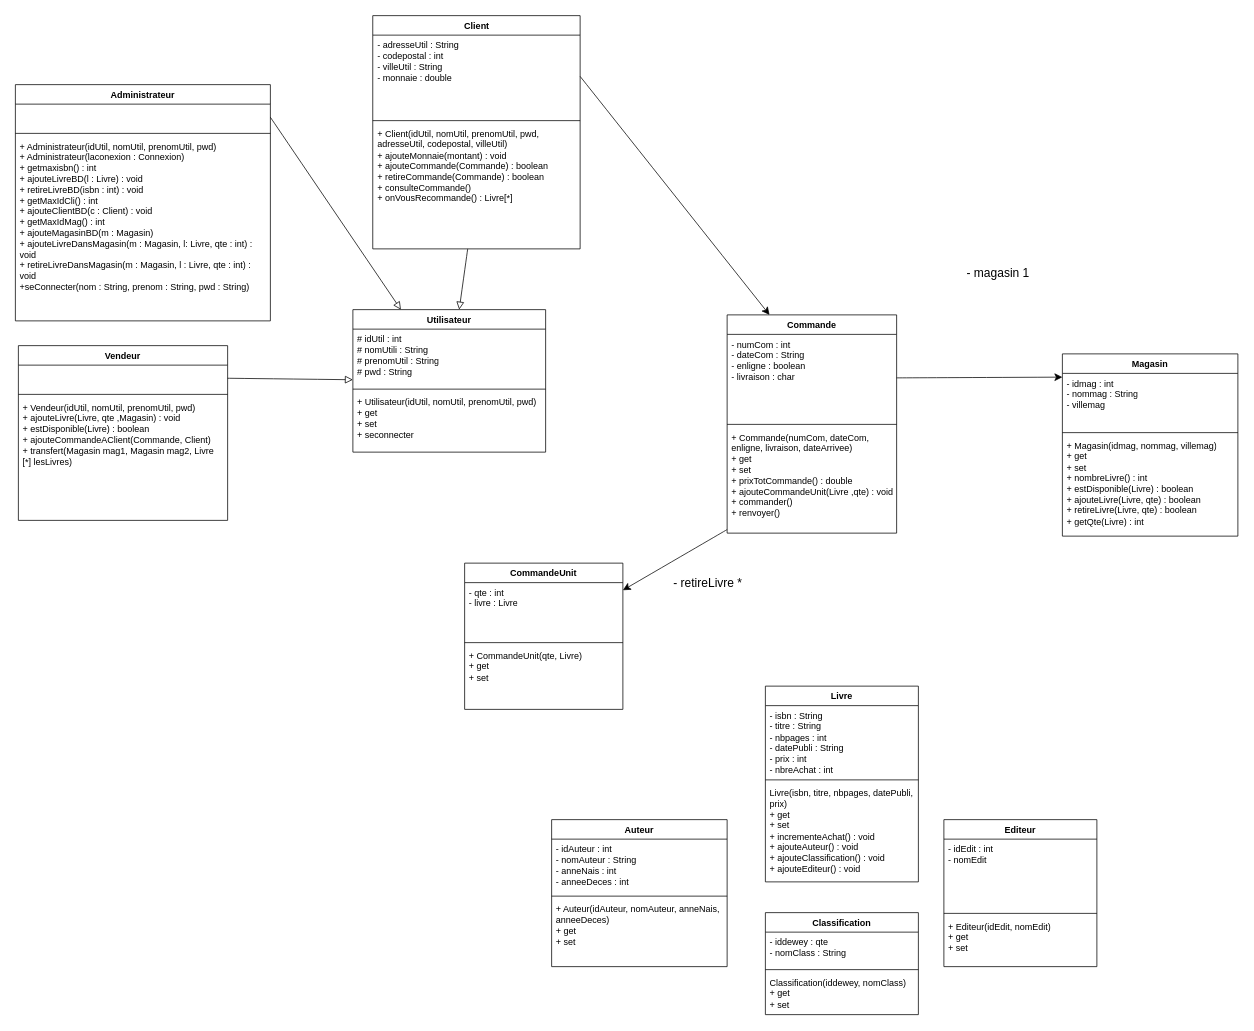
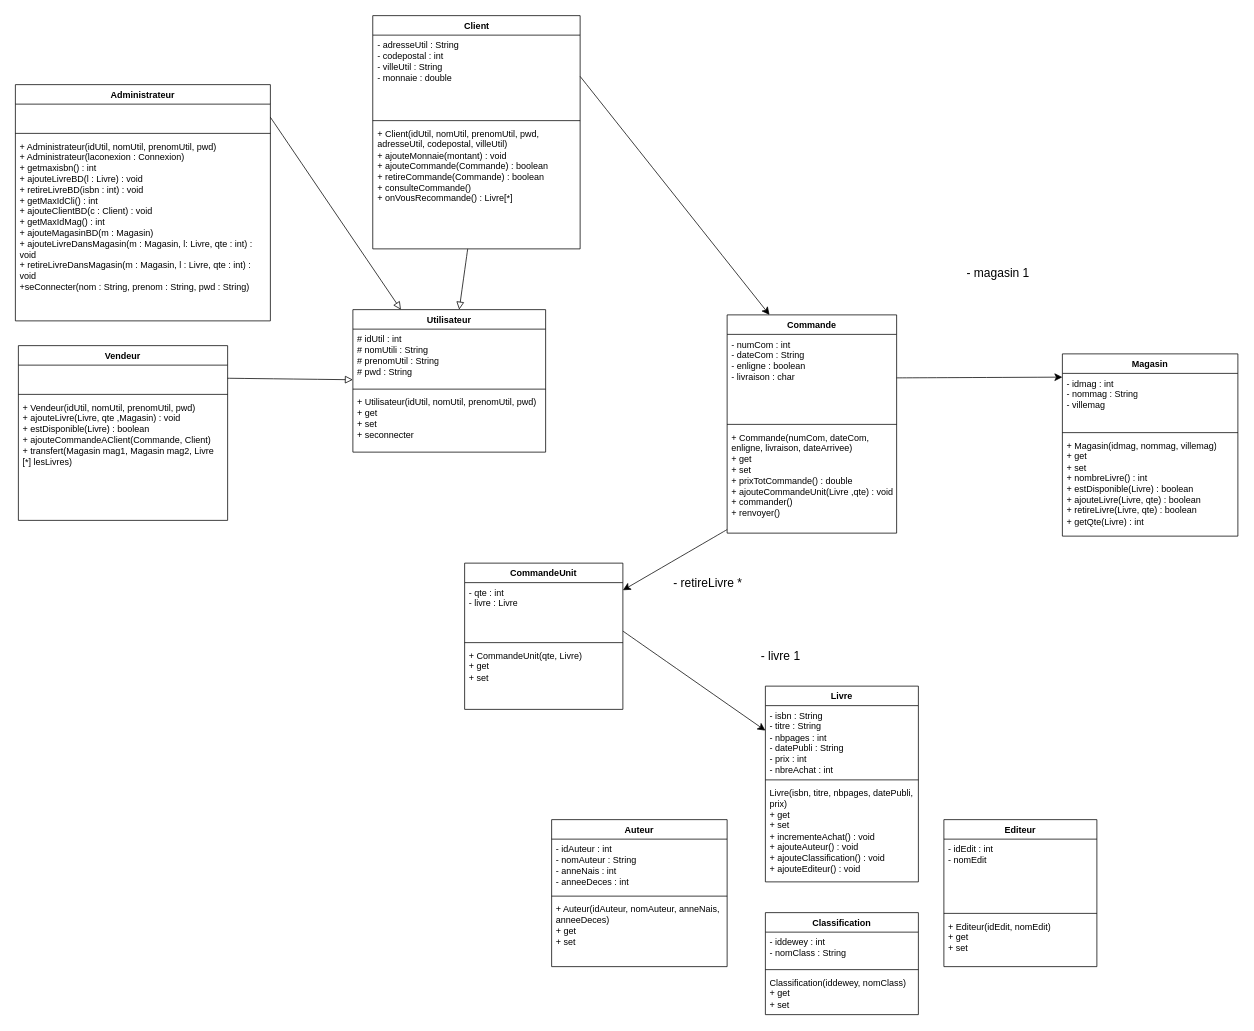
none -> (780, 656)
none -> (693, 680)
(811, 948) -> (811, 948)
